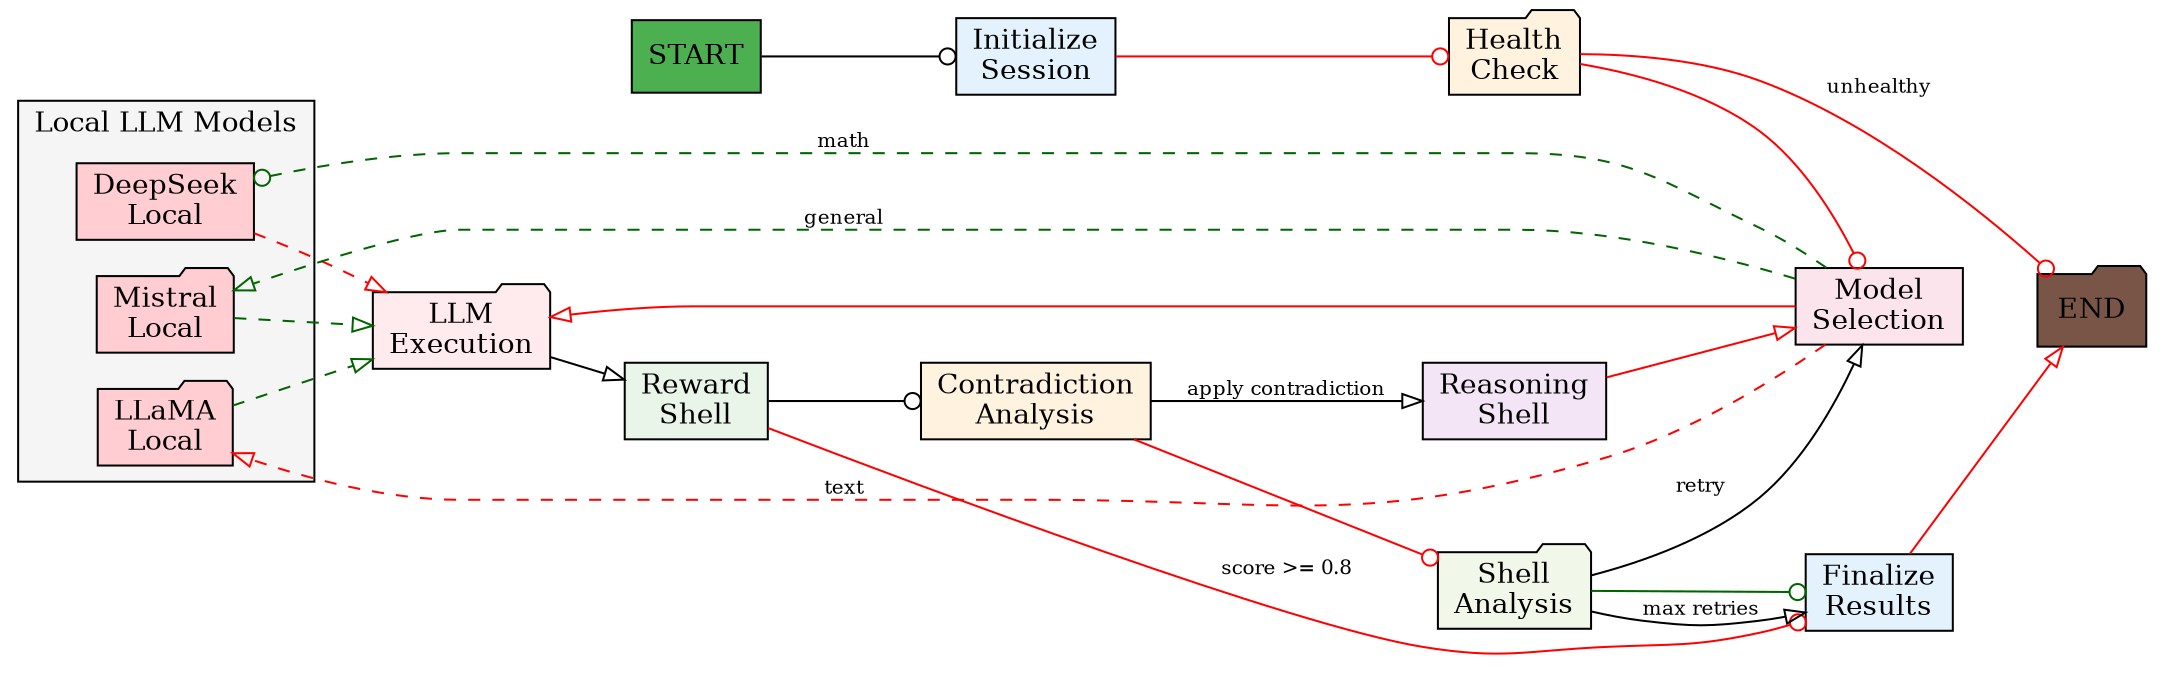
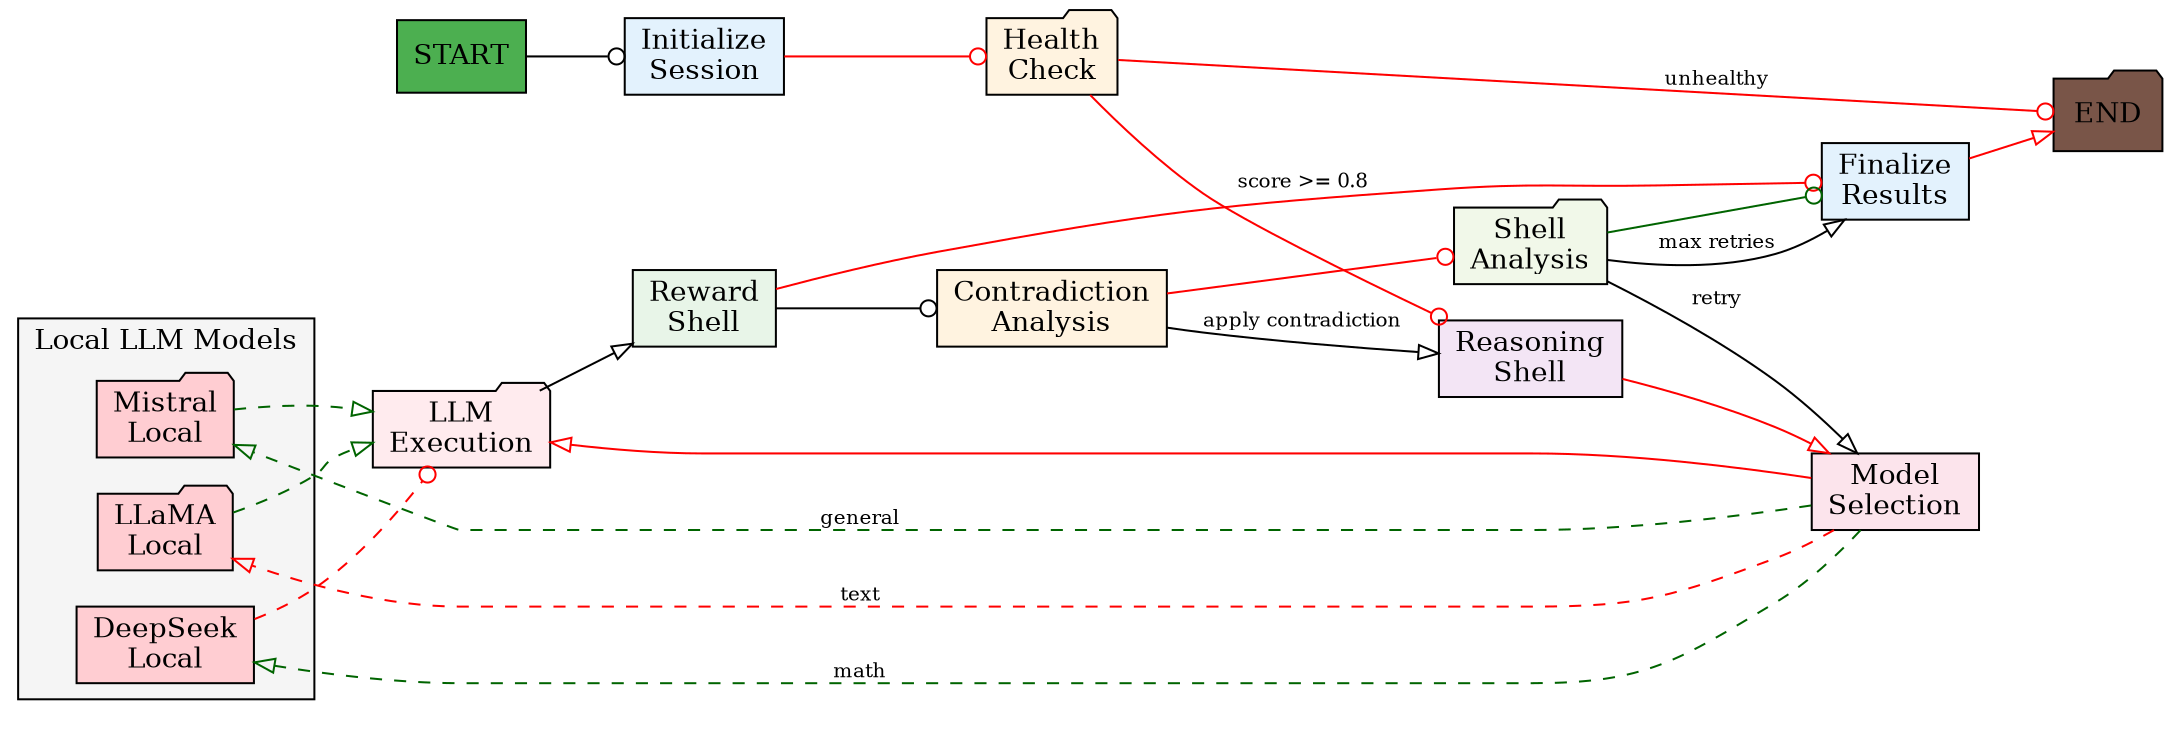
(1744, 121) -> (1249, 221)
(1060, 153) -> (1090, 683)
(300, 252) -> (348, 562)
